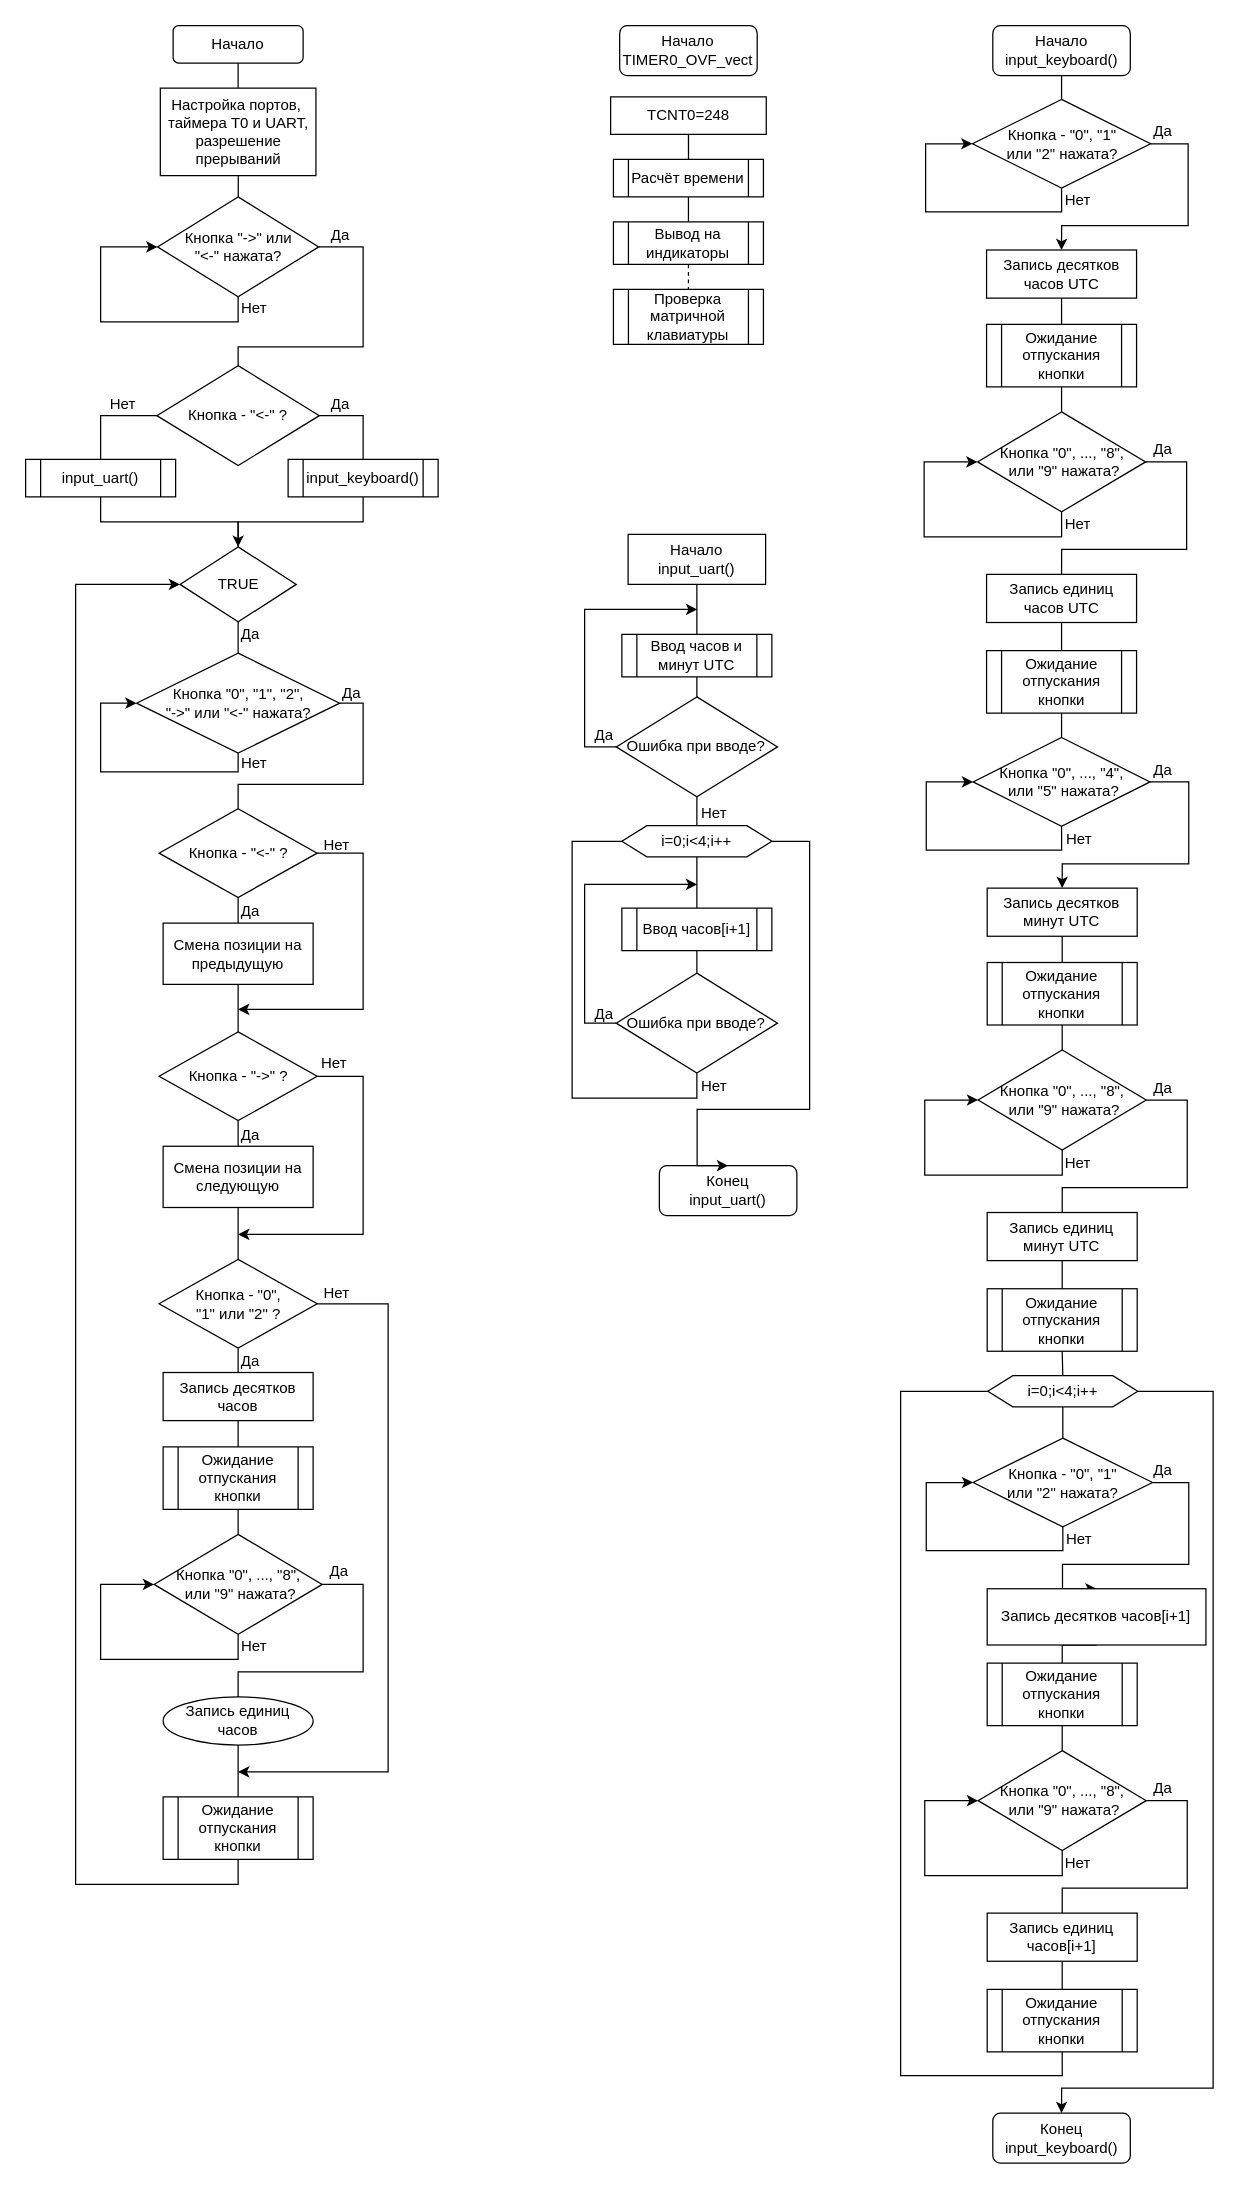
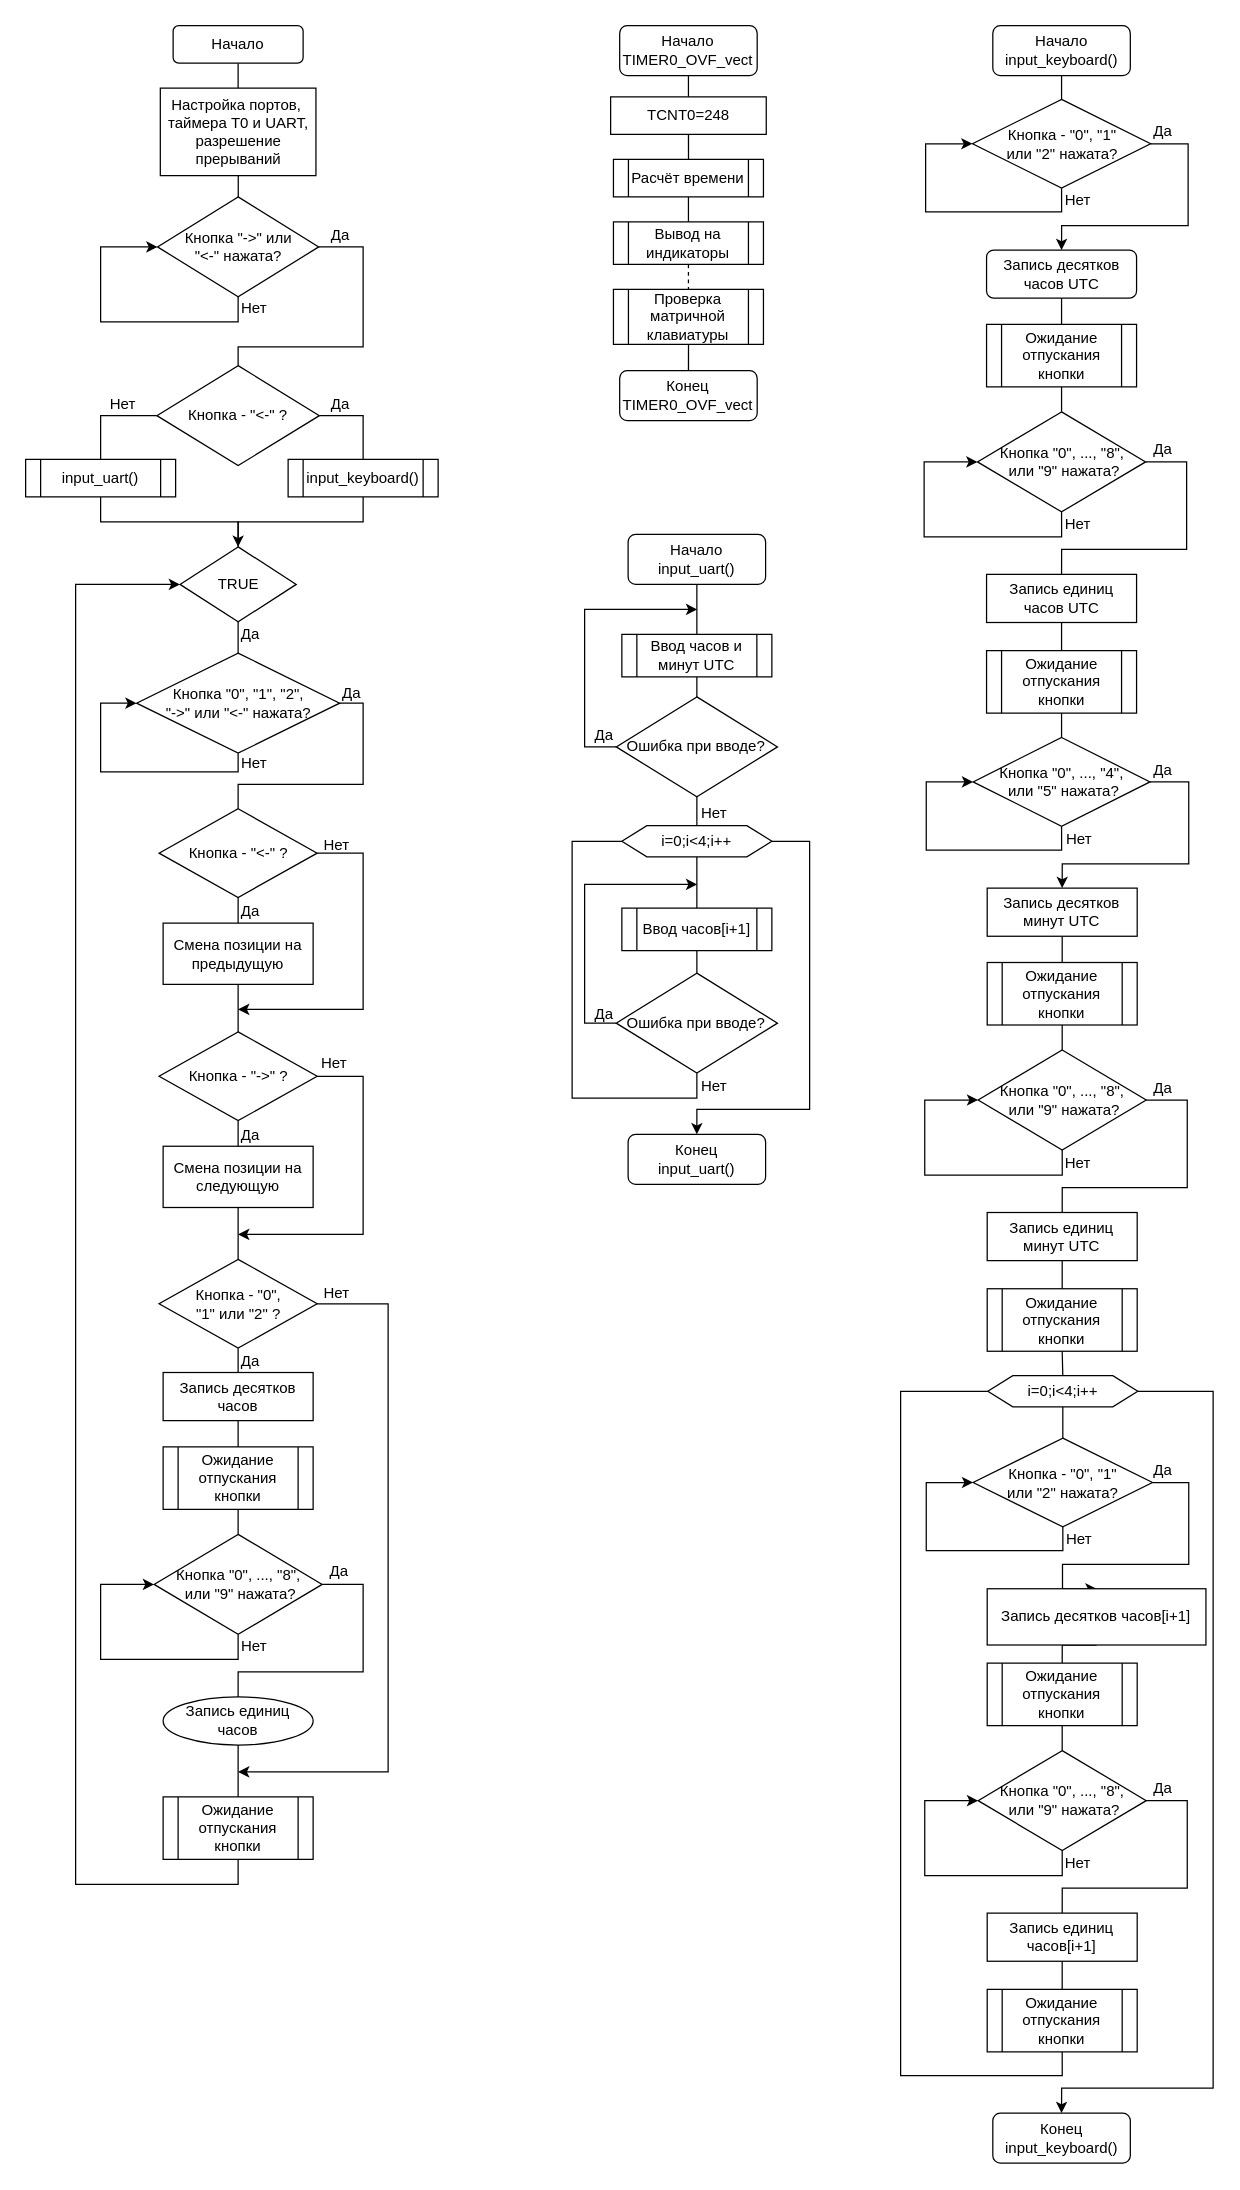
none -> (688, 86)
(1062, 274) -> (1062, 274)
none -> (689, 358)
none -> (688, 396)
(697, 559) -> (697, 559)
(728, 1191) -> (697, 1159)
